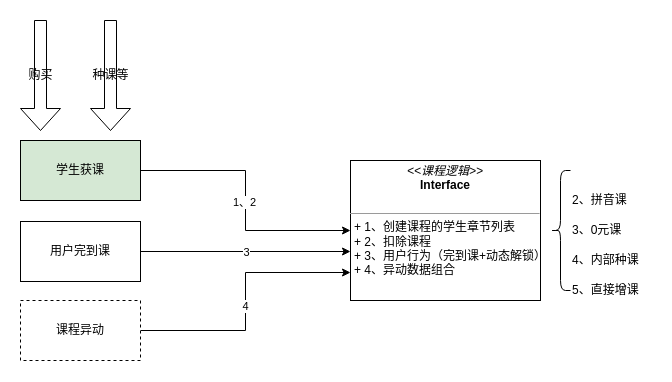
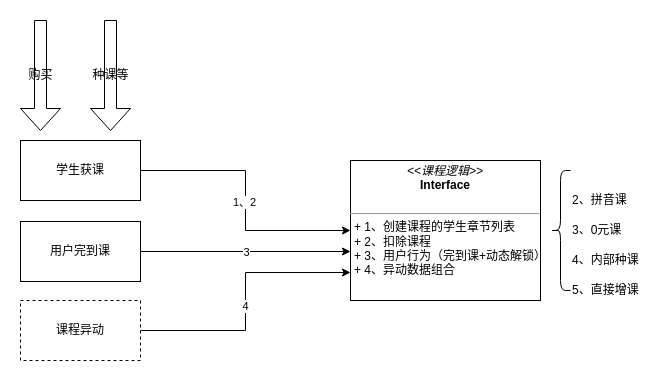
(81, 171) -> (81, 171)
